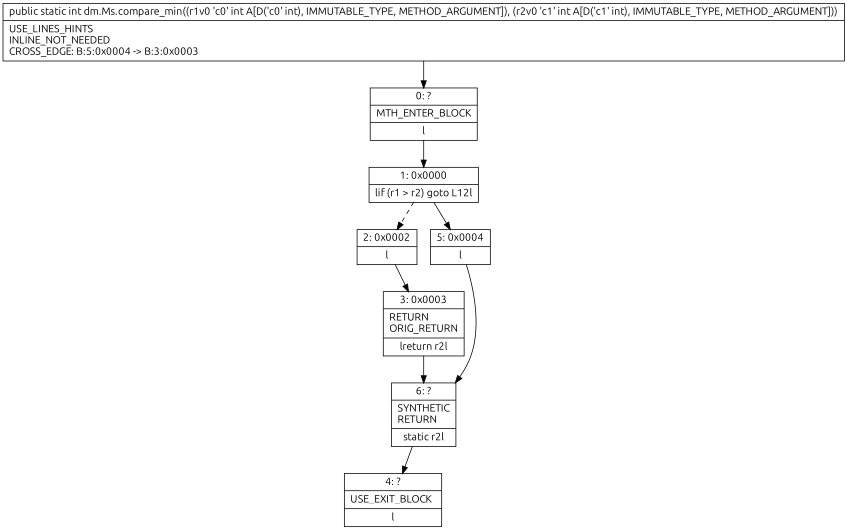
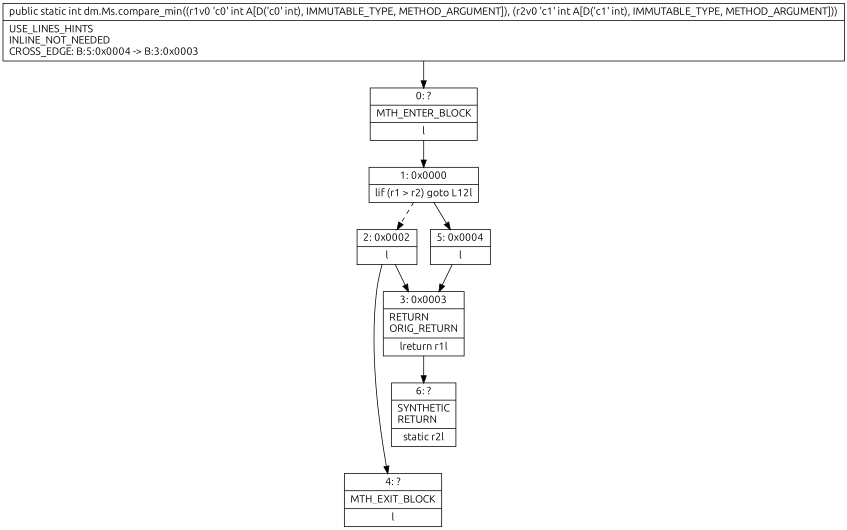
(476, 322) -> (447, 275)
(424, 347) -> (424, 347)
(409, 456) -> (375, 365)
(391, 499) -> (393, 499)
